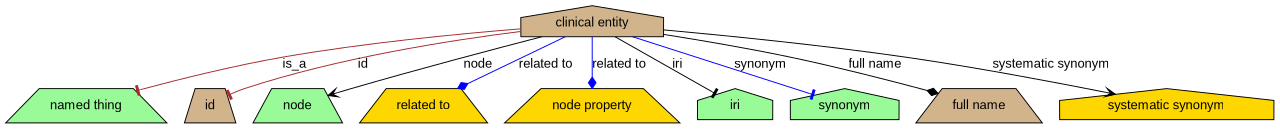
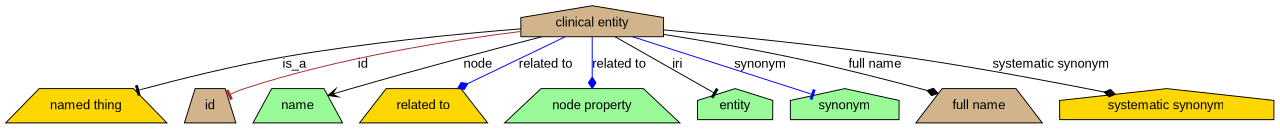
(329, 50) -> (329, 50)
(886, 54) -> (886, 54)
(86, 106) -> (86, 106)
(298, 106) -> (298, 106)
(592, 106) -> (592, 106)
(735, 106) -> (735, 106)
